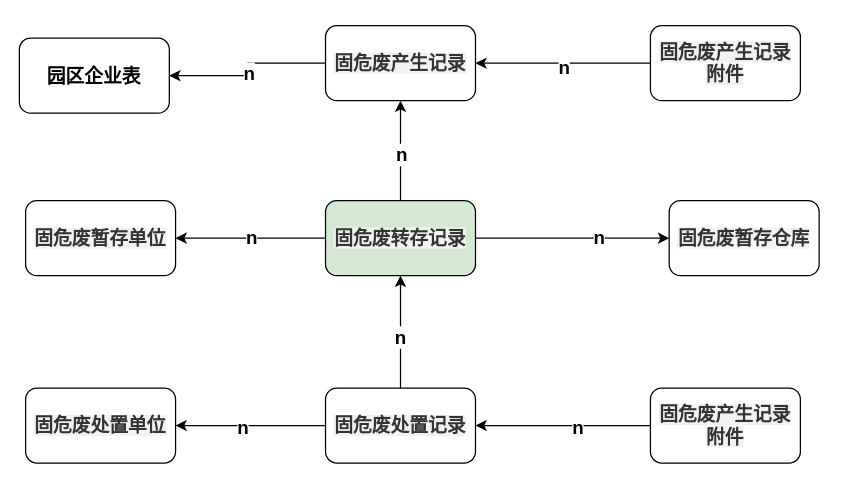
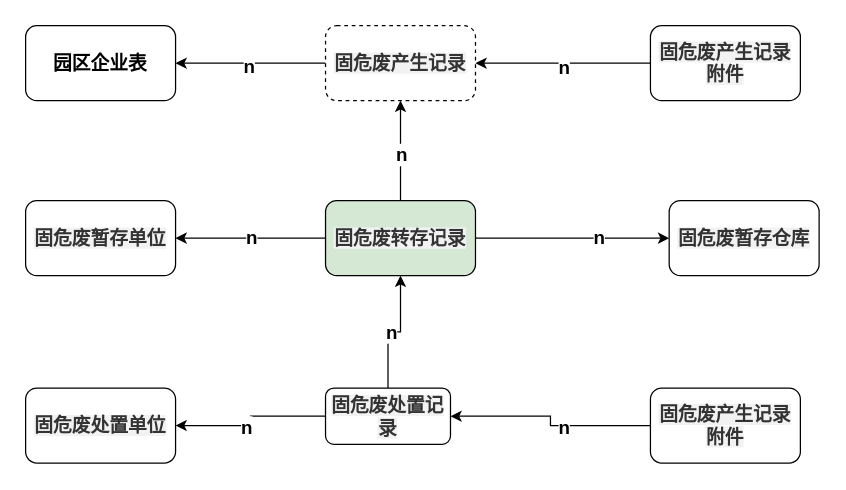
(401, 63) -> (401, 63)
(94, 76) -> (101, 63)
(401, 426) -> (388, 416)
